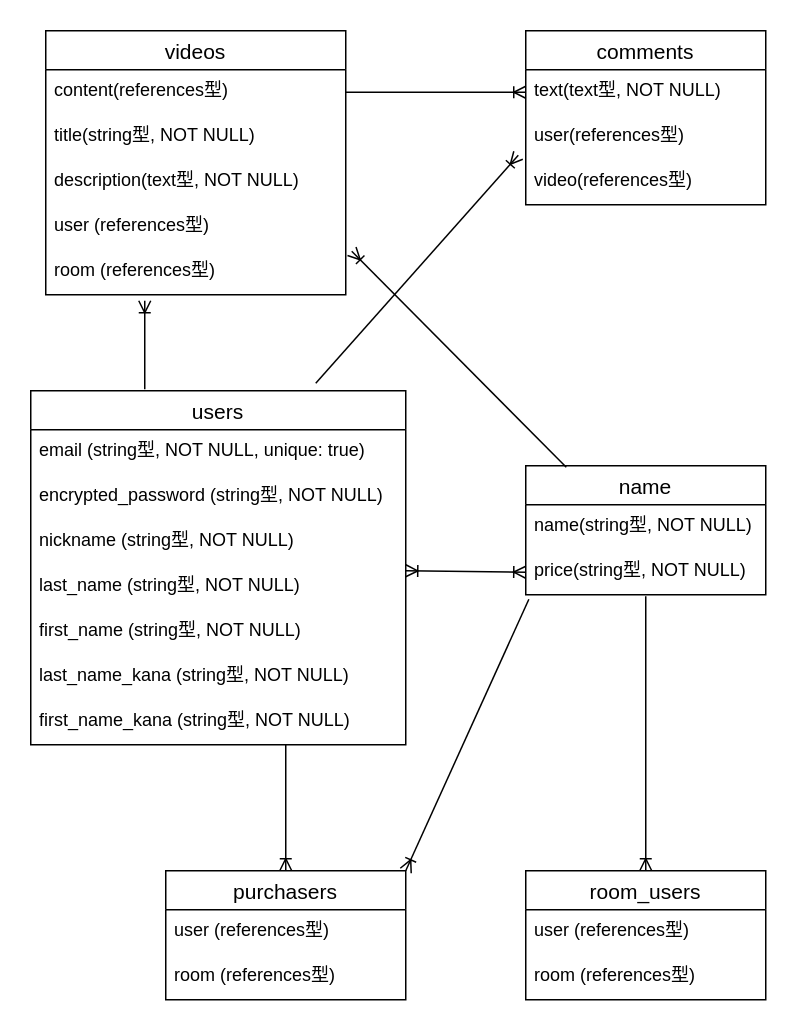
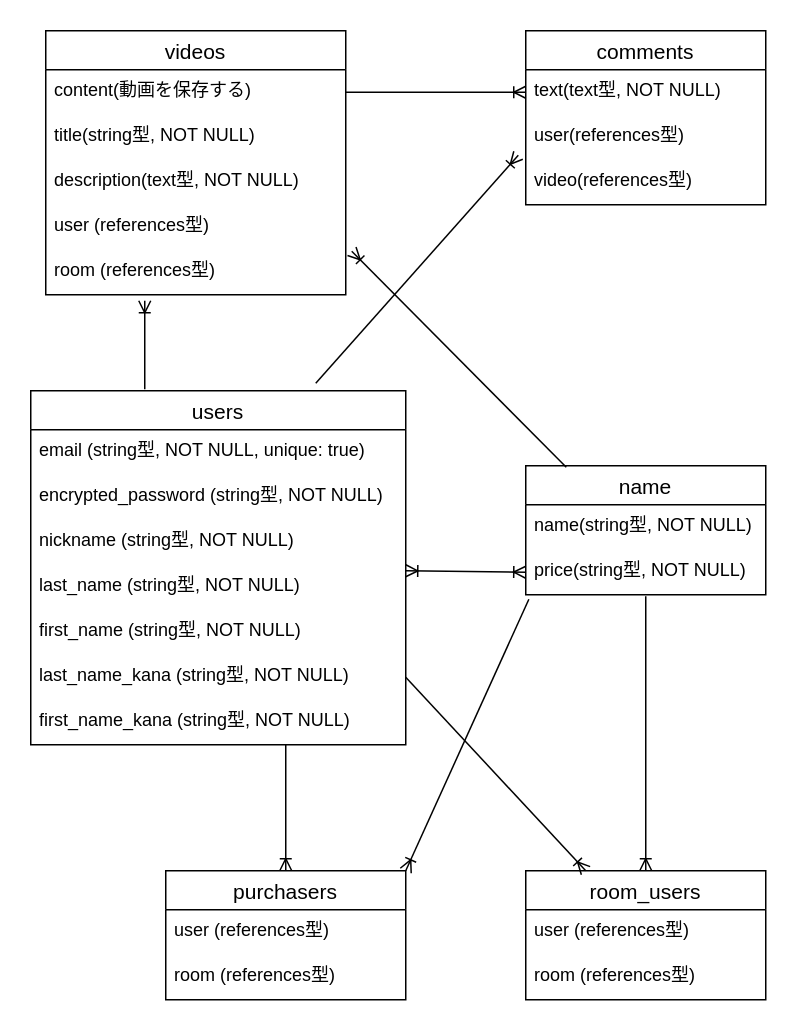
(159, 90) -> (162, 90)
none -> (496, 775)
